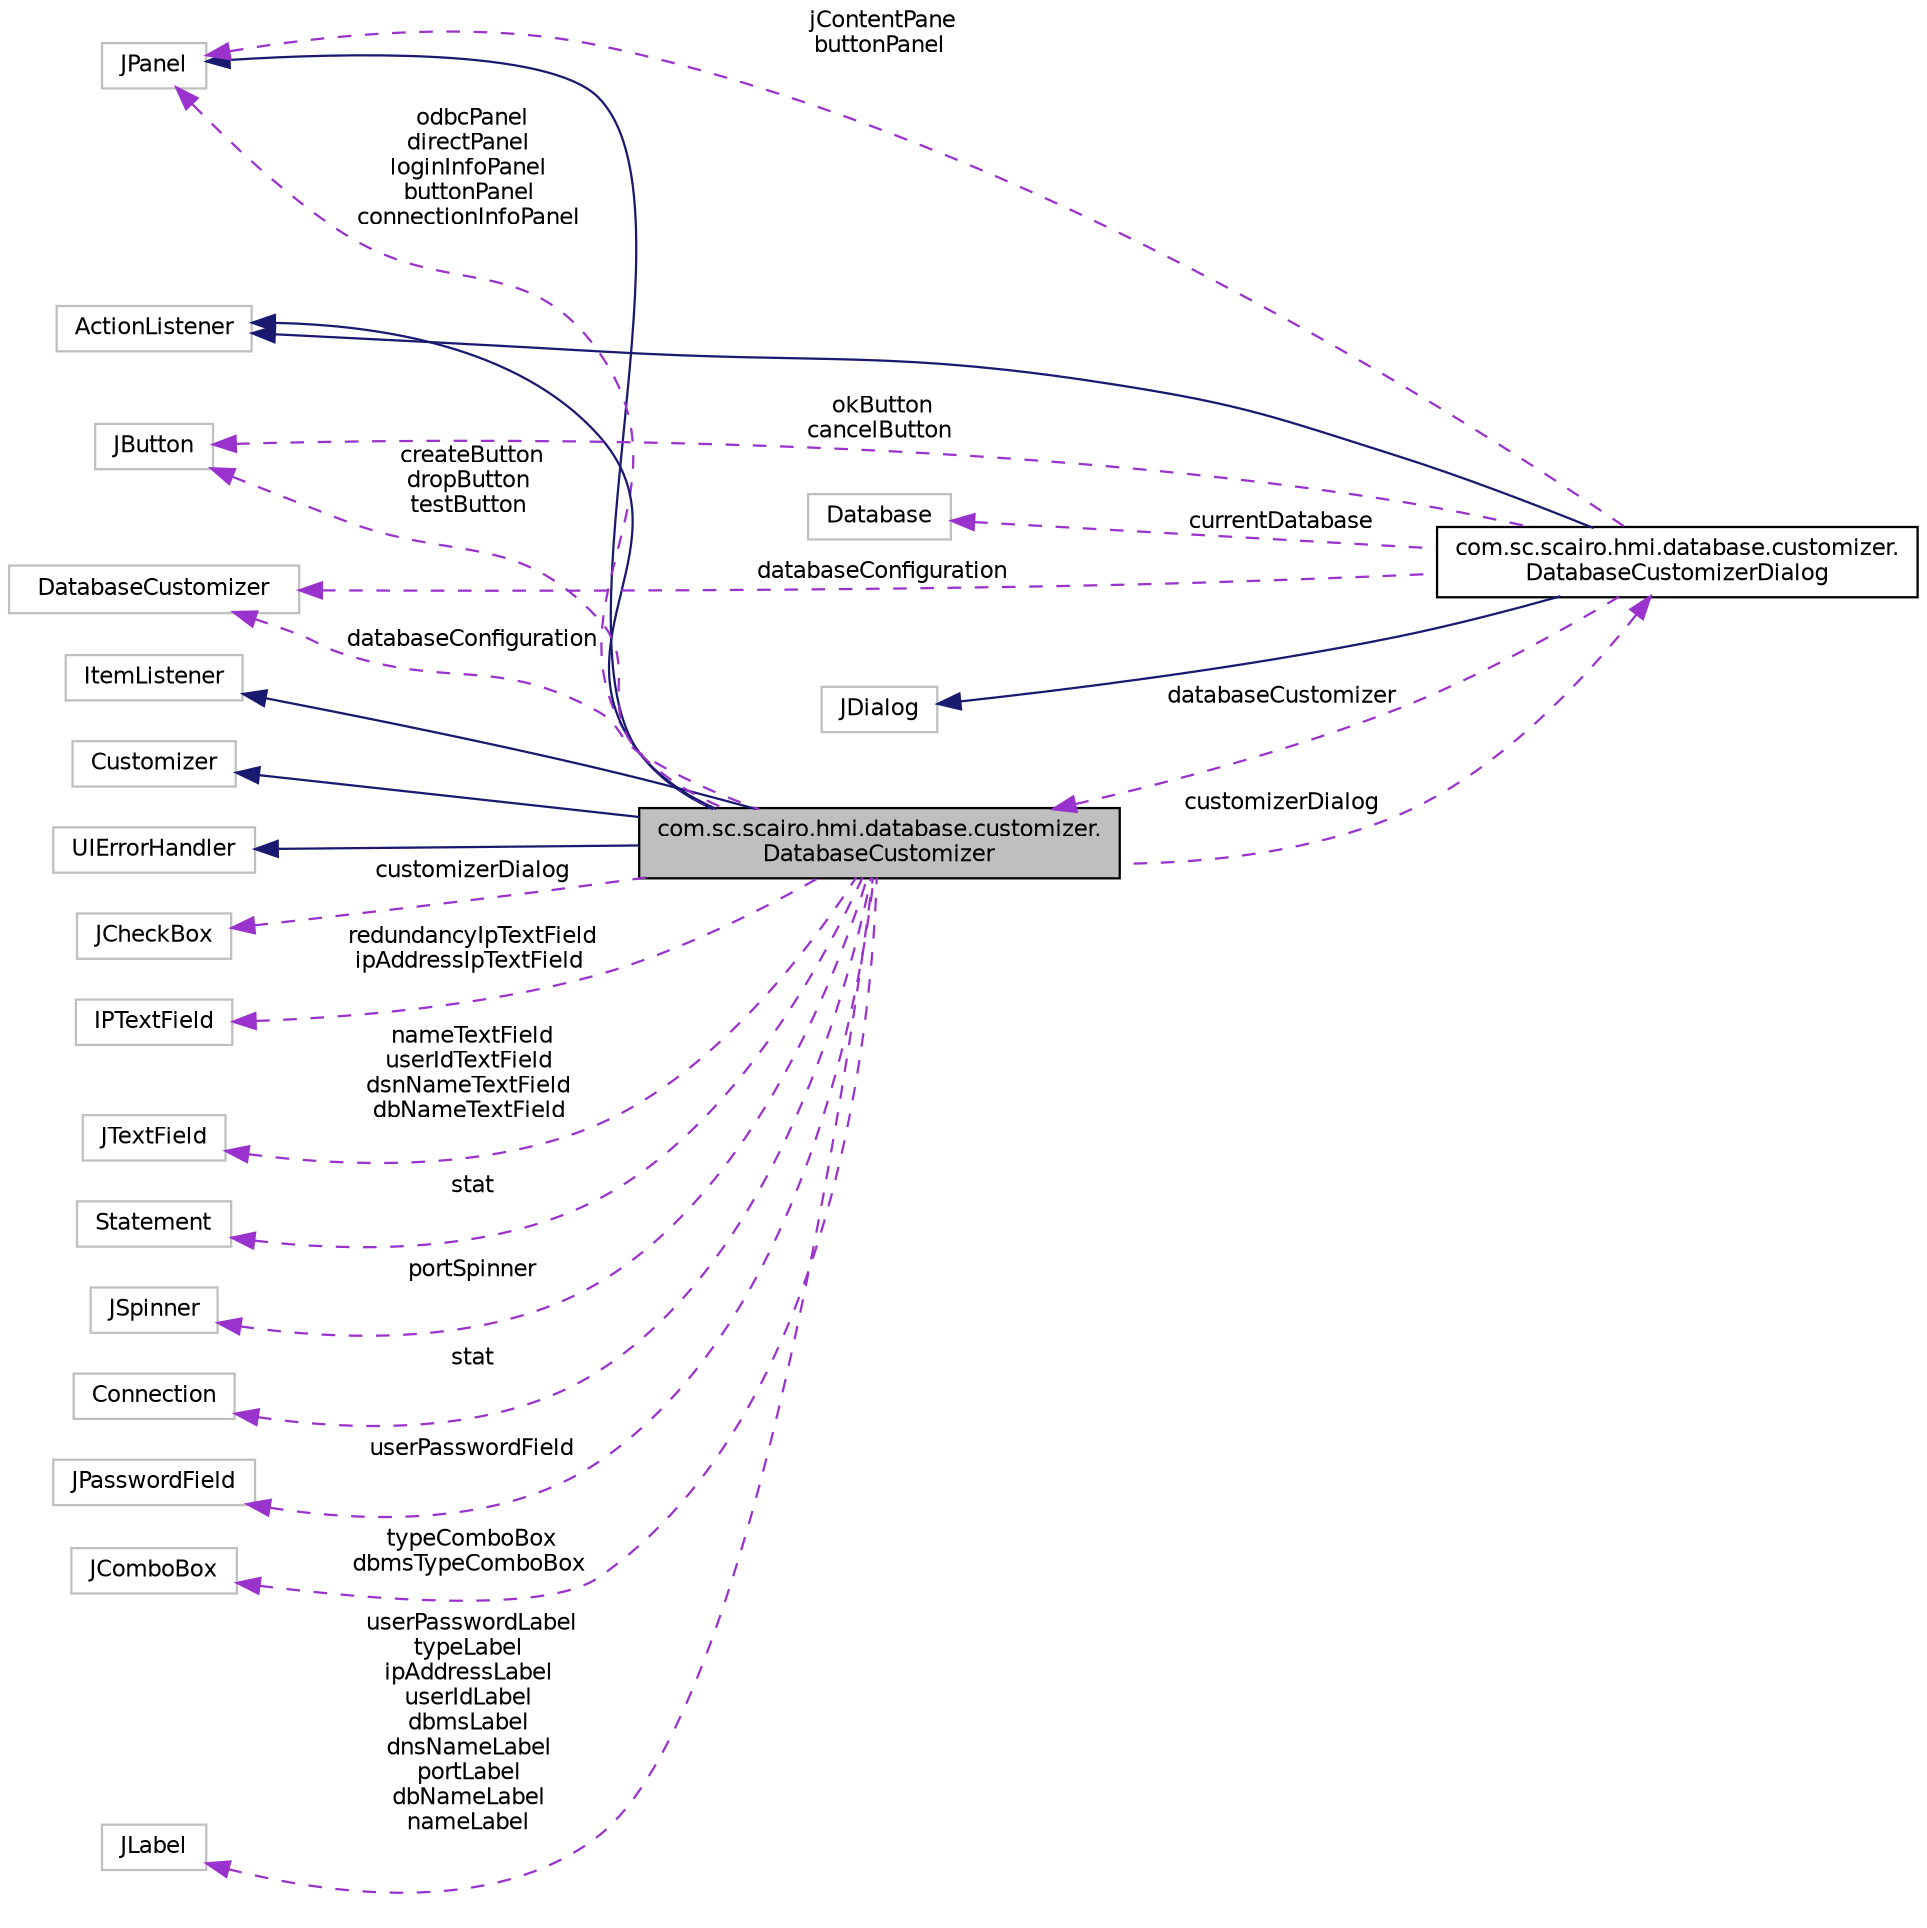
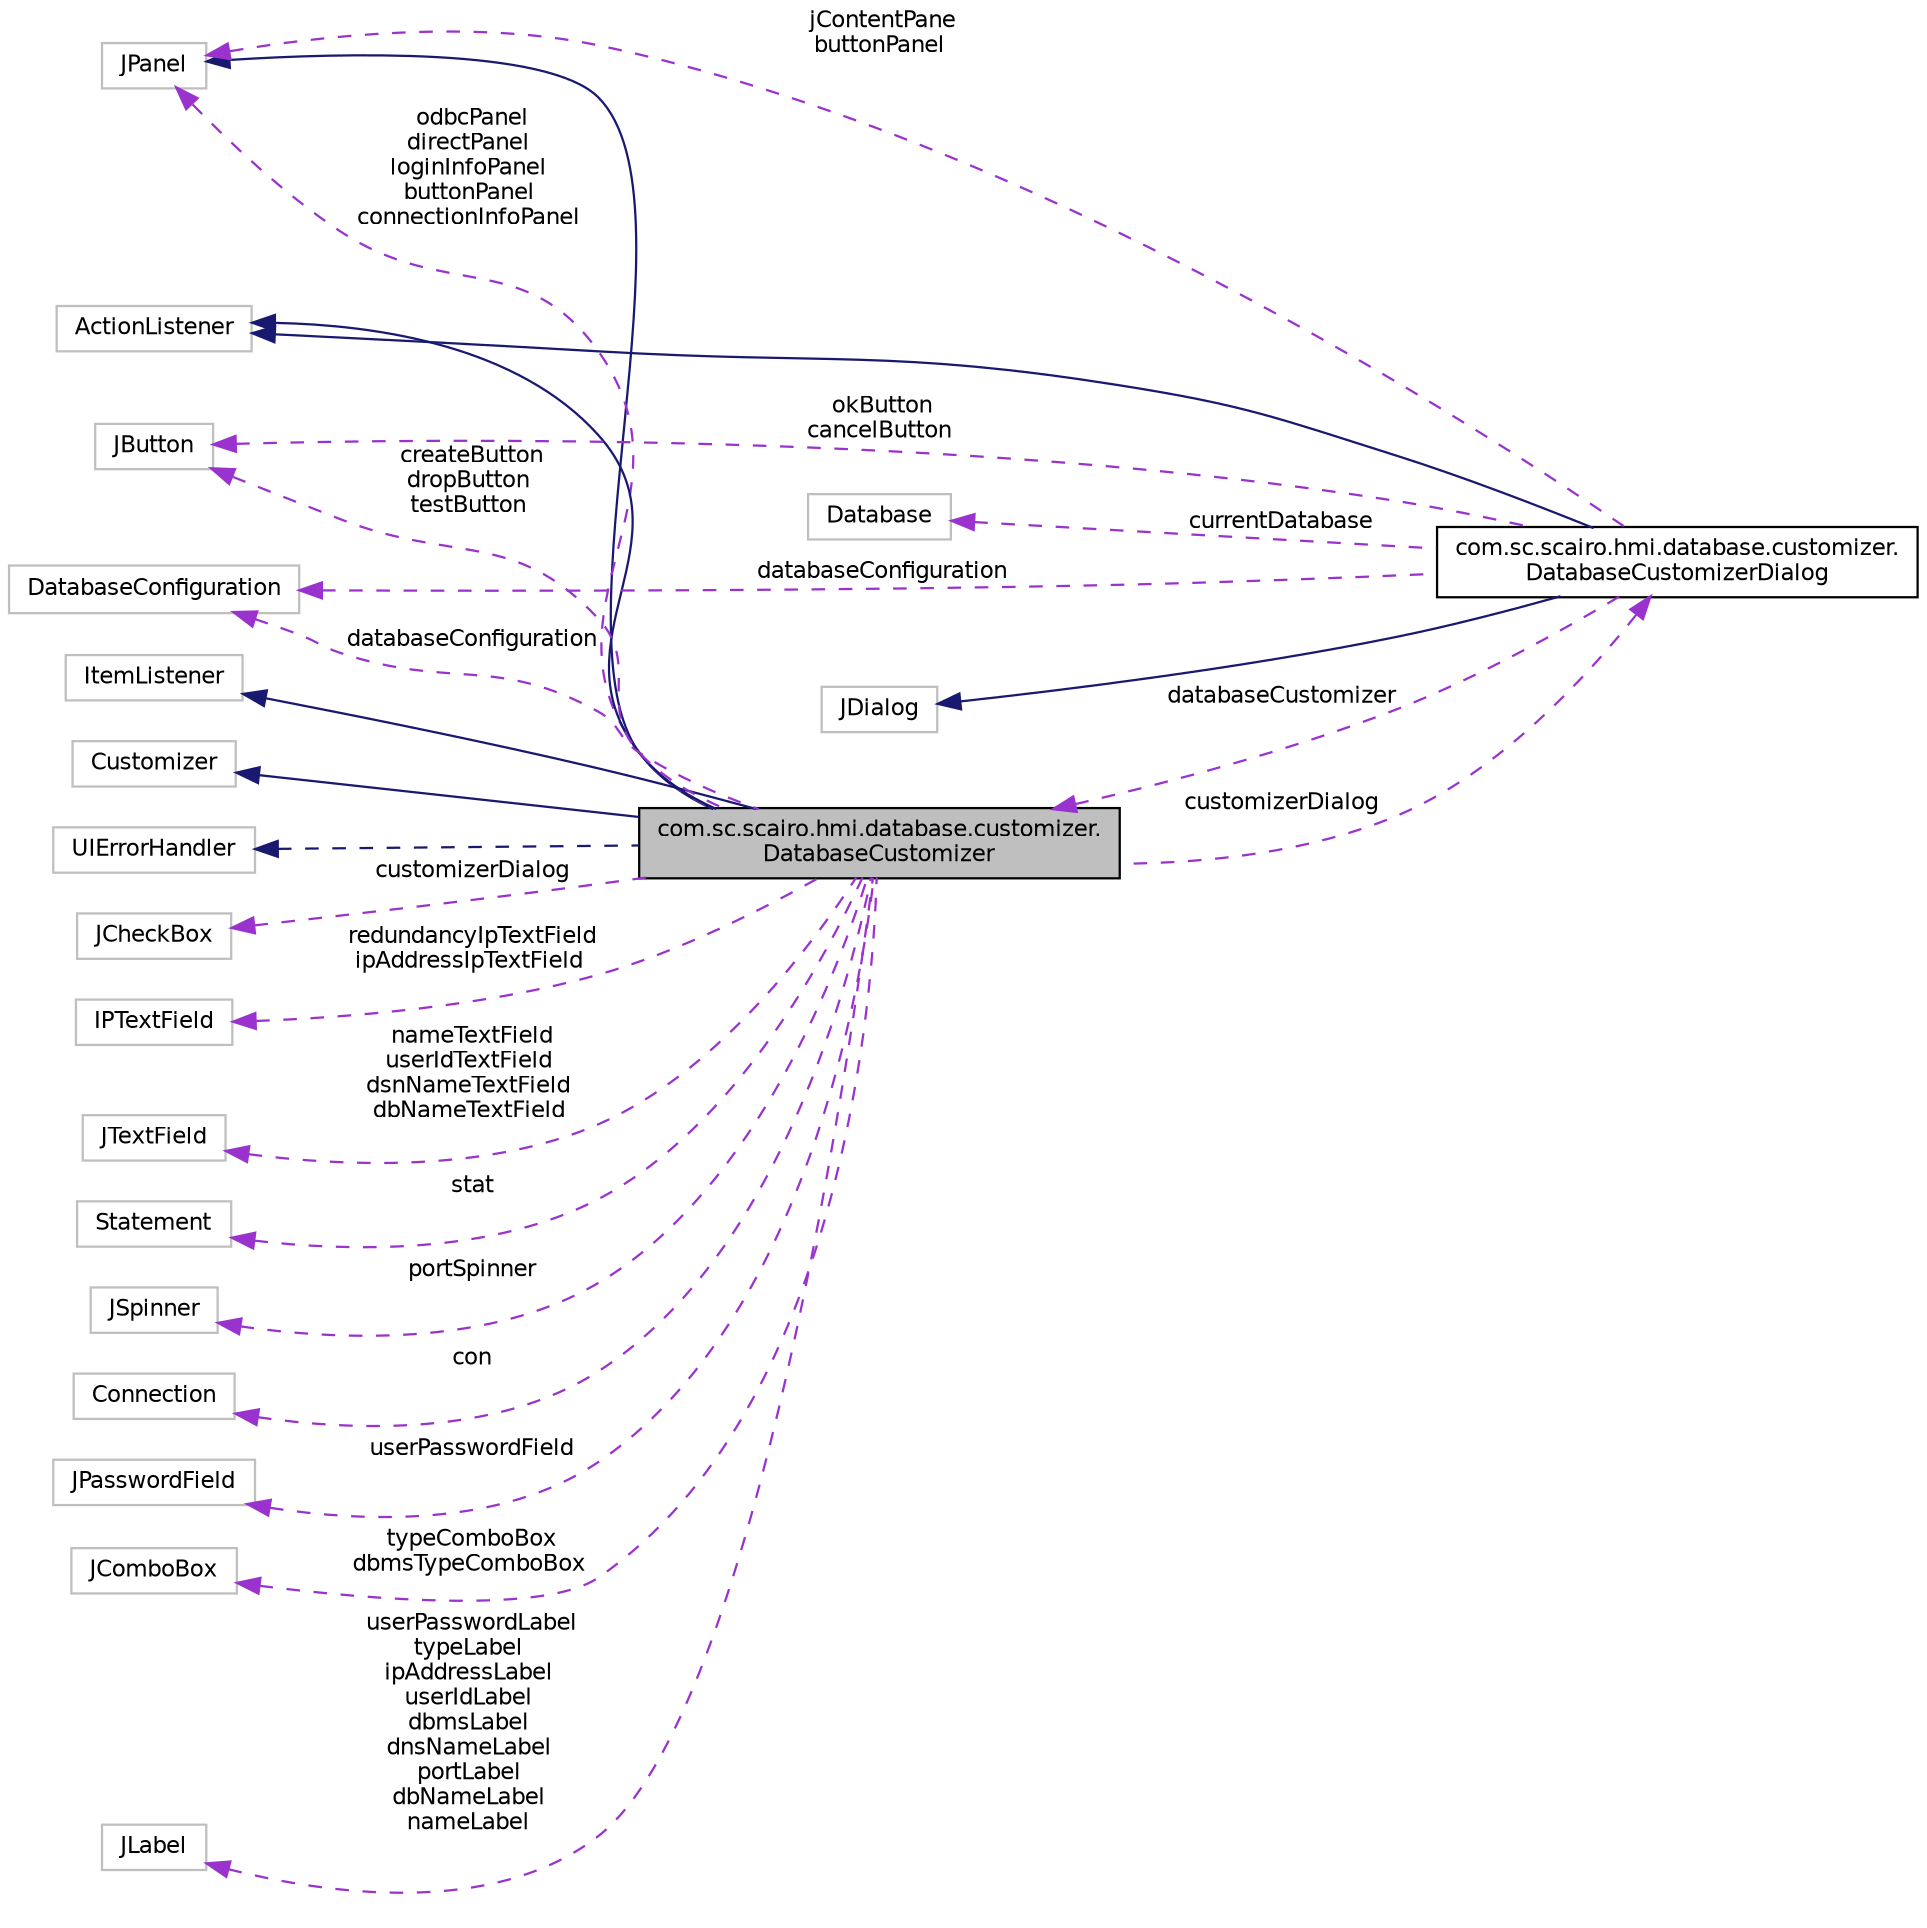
(154, 589) -> (154, 589)
(458, 847) -> (458, 847)
(469, 1359) -> (469, 1359)
